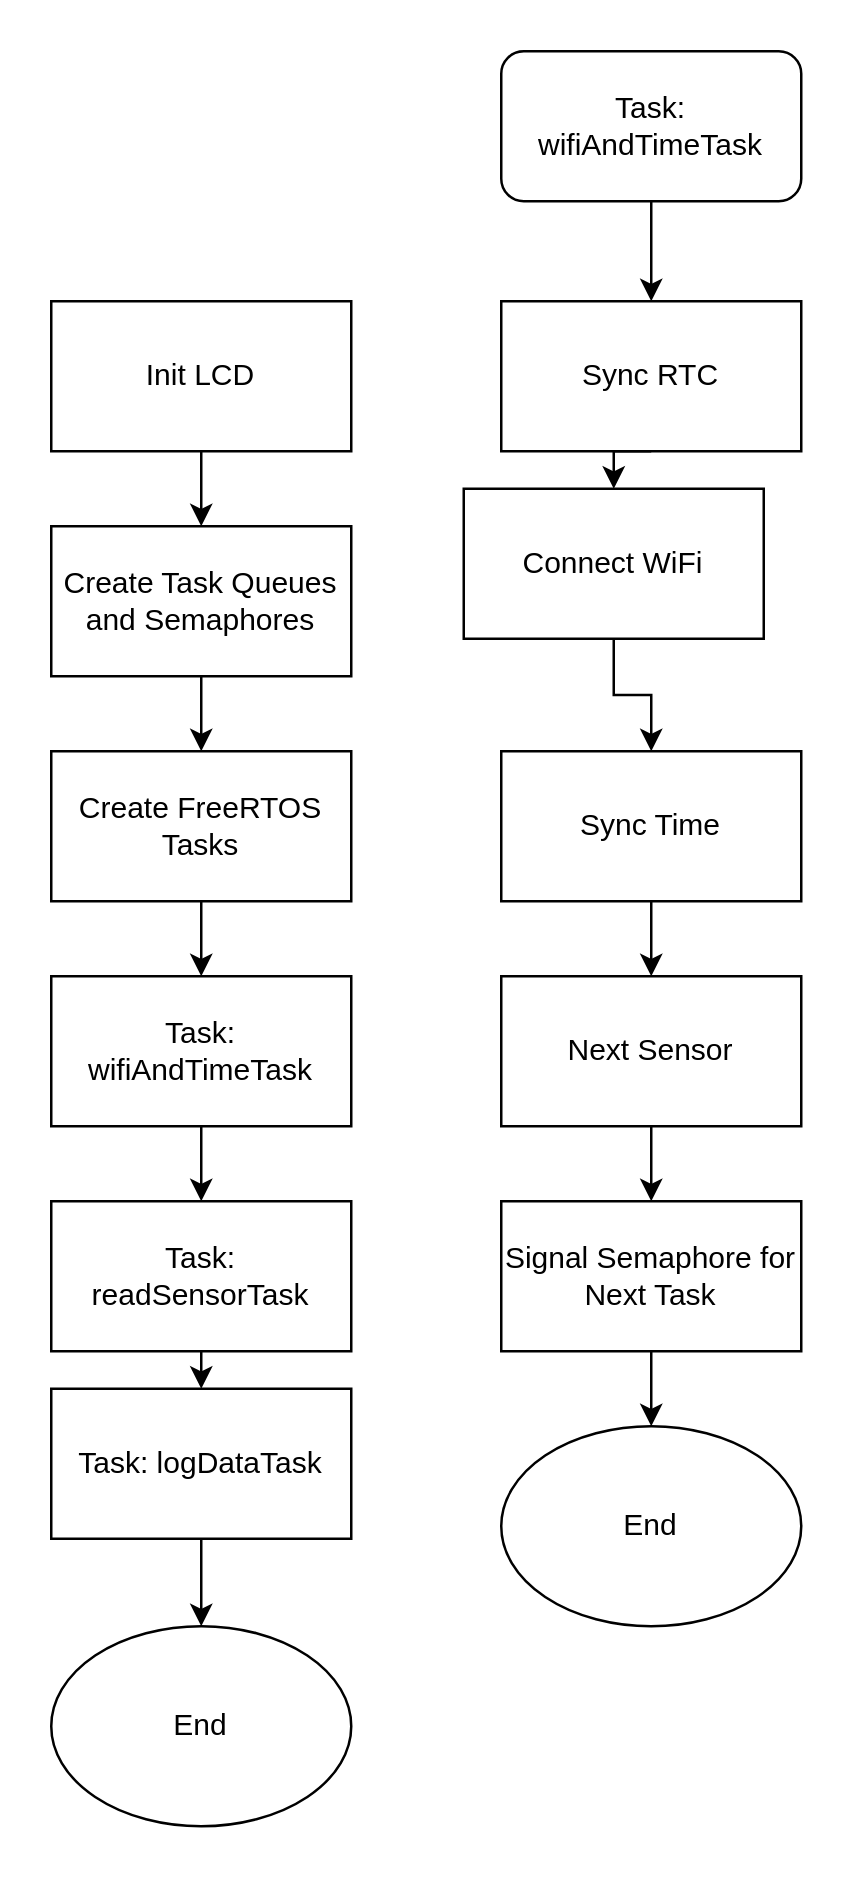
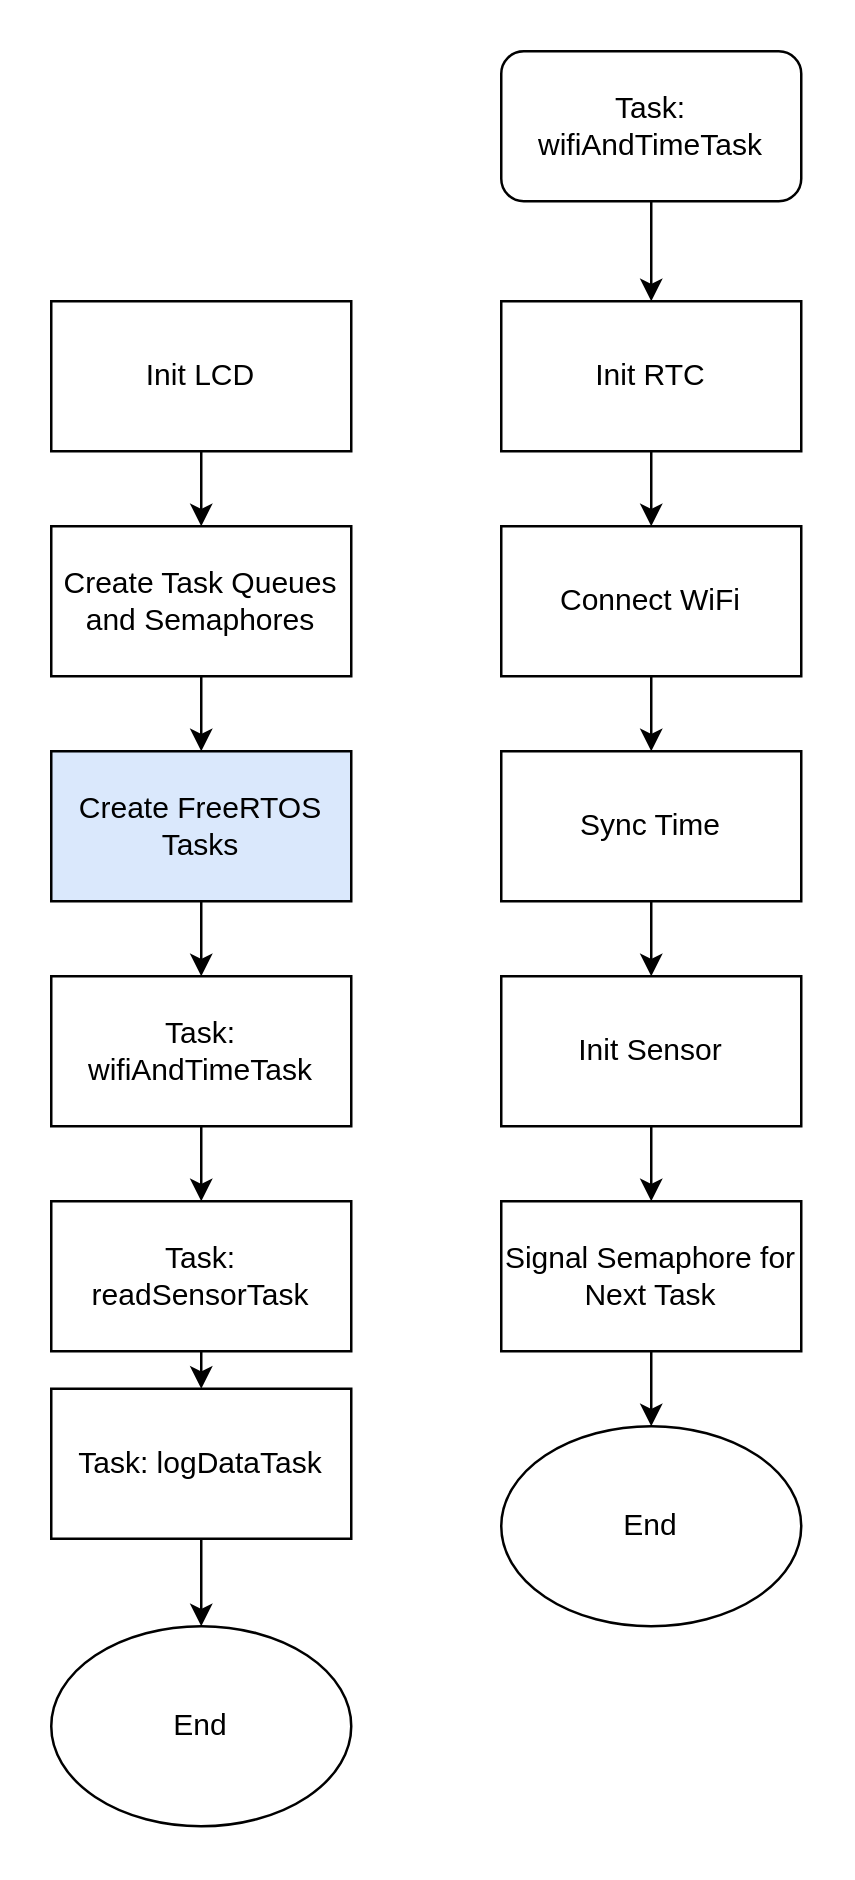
(651, 376) -> (651, 376)
(614, 564) -> (651, 601)
(201, 826) -> (201, 826)
(651, 1051) -> (651, 1051)
